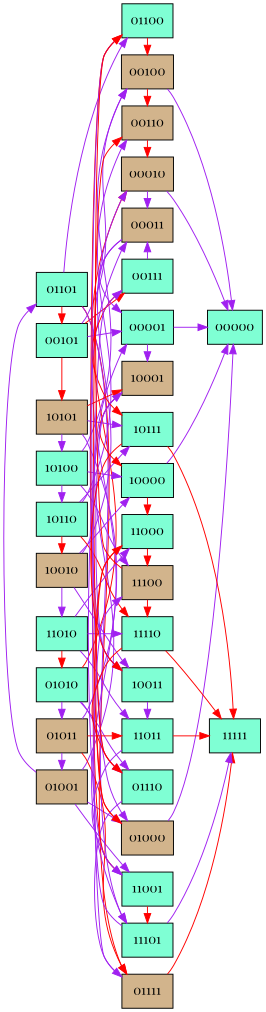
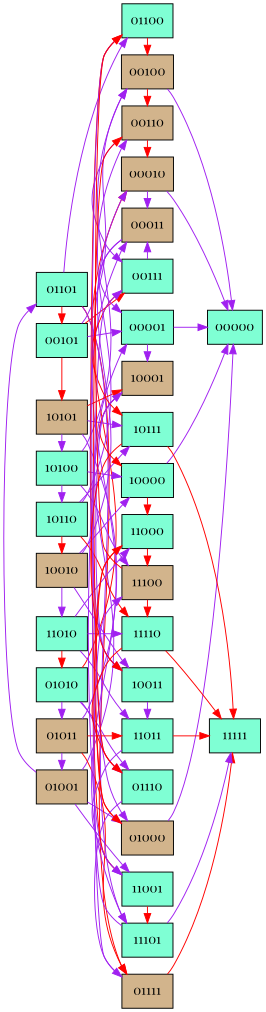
none -> (92, 195)
